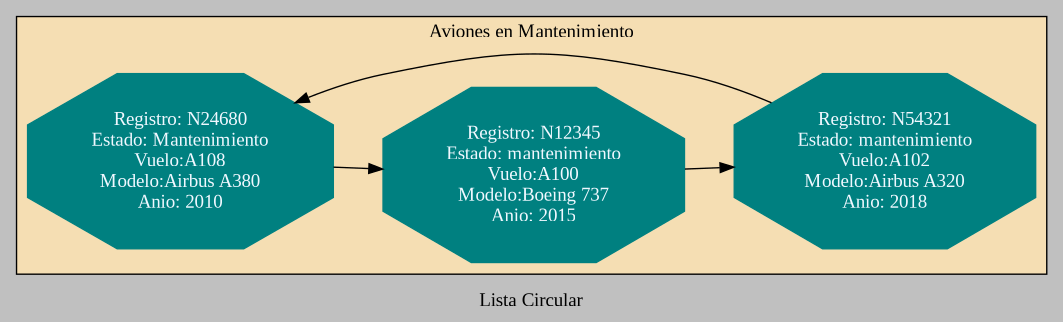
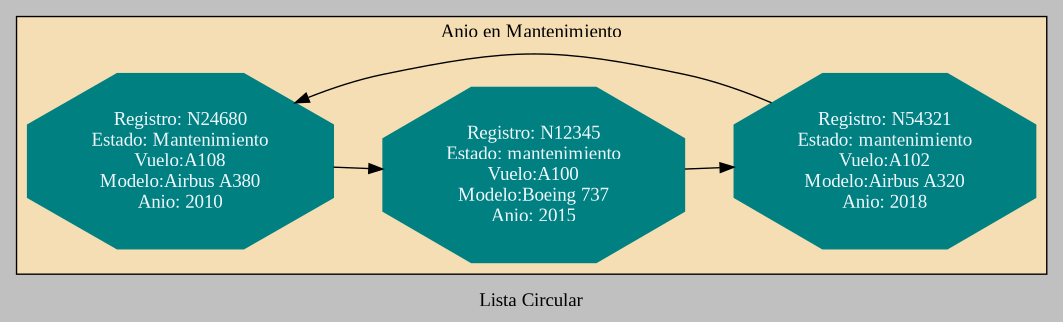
(532, 32) -> (532, 32)
